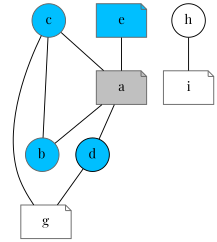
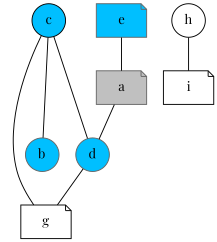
(49, 21) -> (49, 21)
(82, 52) -> (71, 87)
(189, 88) -> (189, 88)
(78, 124) -> none
(93, 155) -> (93, 155)
(46, 222) -> (46, 222)
